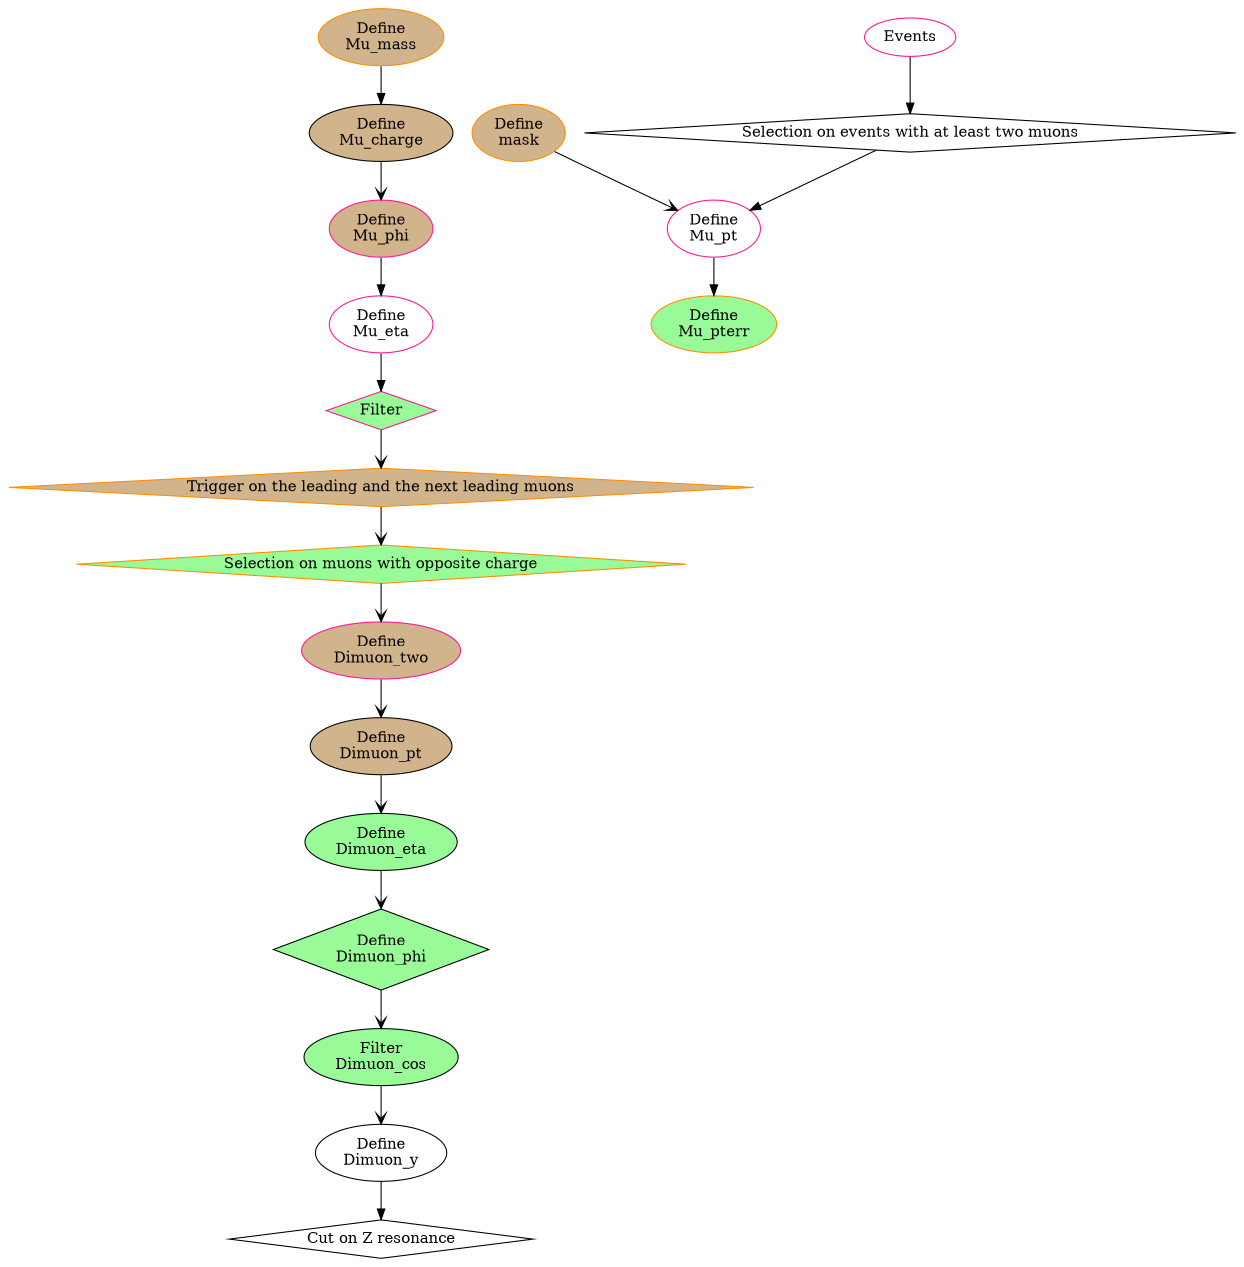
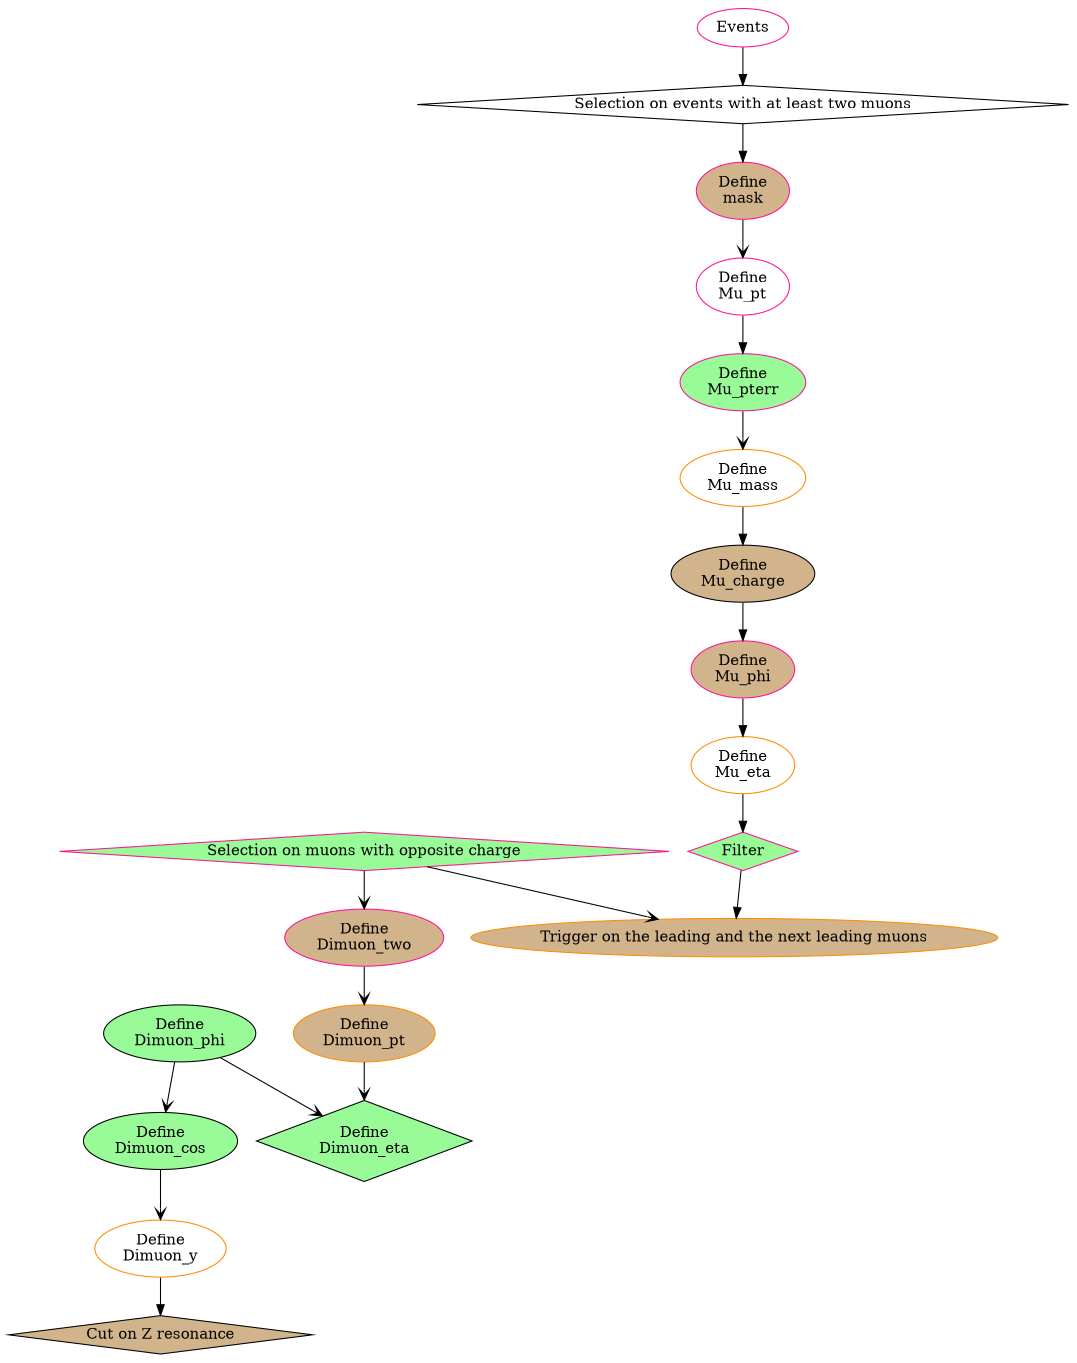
(381, 37) -> (743, 478)
(519, 133) -> (743, 191)
(381, 176) -> (743, 616)
(818, 178) -> (743, 137)
(381, 324) -> (743, 765)
(714, 324) -> (743, 382)
none -> (743, 425)
(381, 444) -> (739, 889)
(381, 487) -> (734, 938)
(381, 521) -> (537, 892)
(381, 564) -> (364, 851)
(381, 746) -> (364, 1033)
(381, 842) -> (364, 1141)
(381, 884) -> (267, 1084)
(381, 950) -> (180, 1033)
(381, 1057) -> (161, 1141)
(381, 1153) -> (161, 1249)
(381, 1239) -> (161, 1335)
